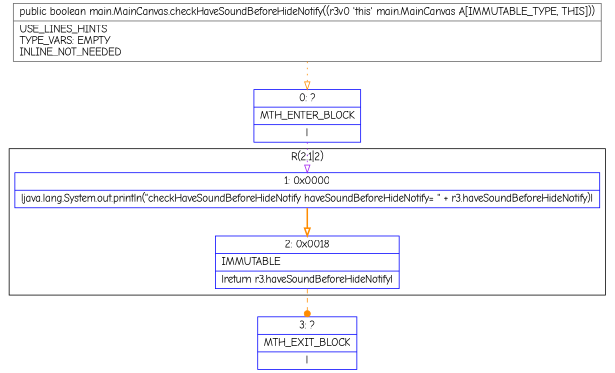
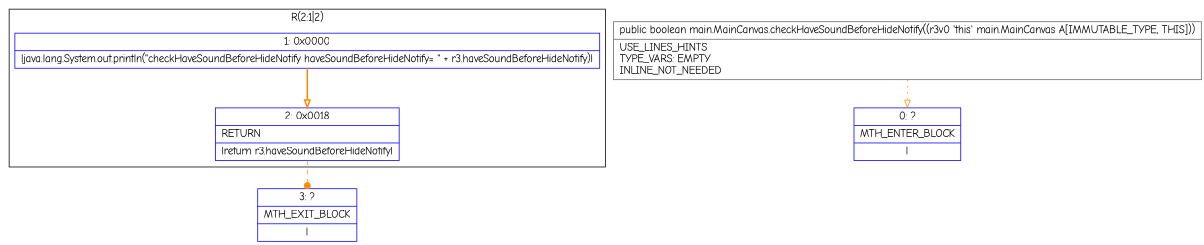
(307, 154) -> none
(251, 262) -> (241, 134)
